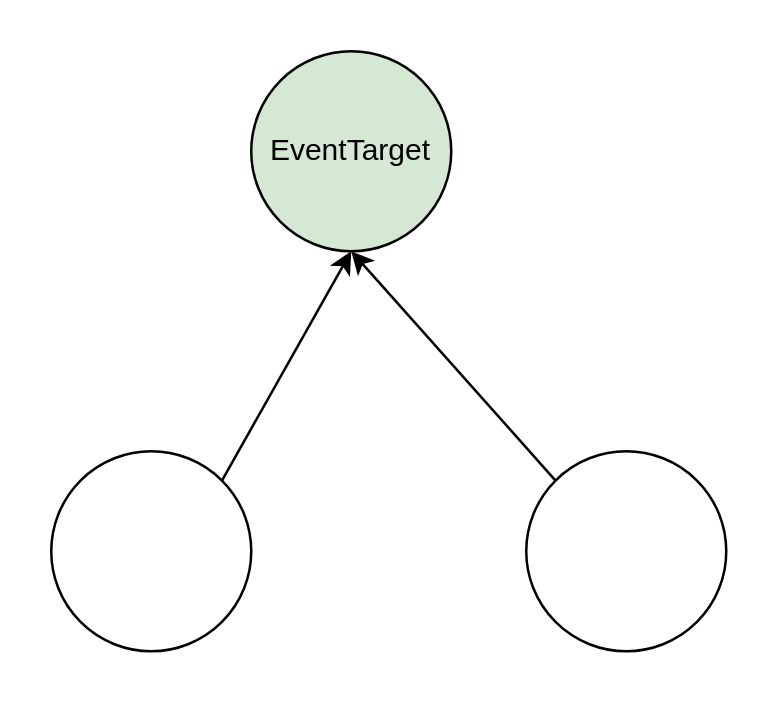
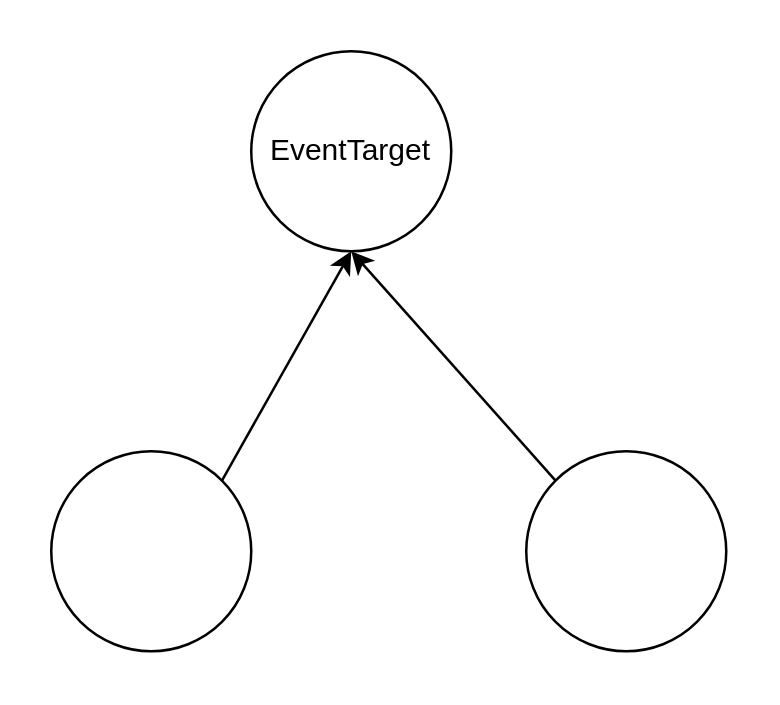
(351, 151) -> (351, 151)
